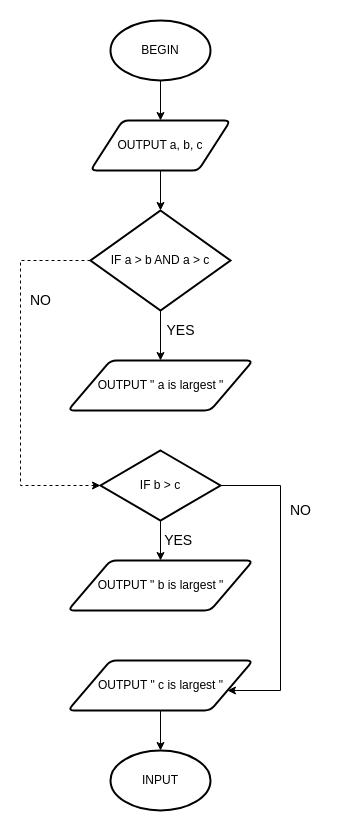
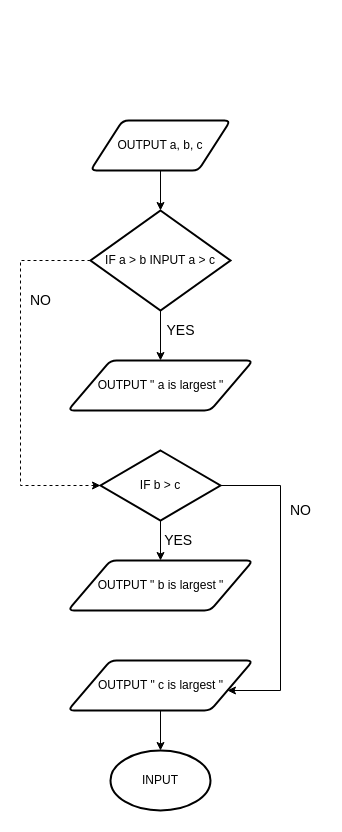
(161, 51) -> none
(161, 97) -> none
(161, 261) -> (161, 261)
